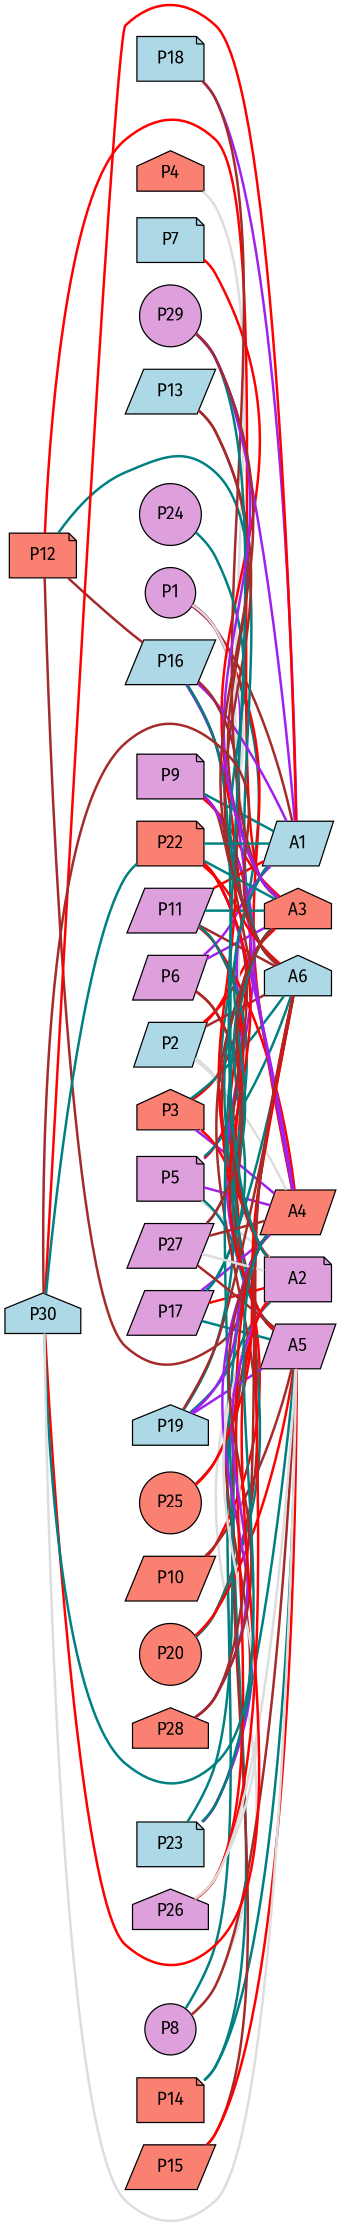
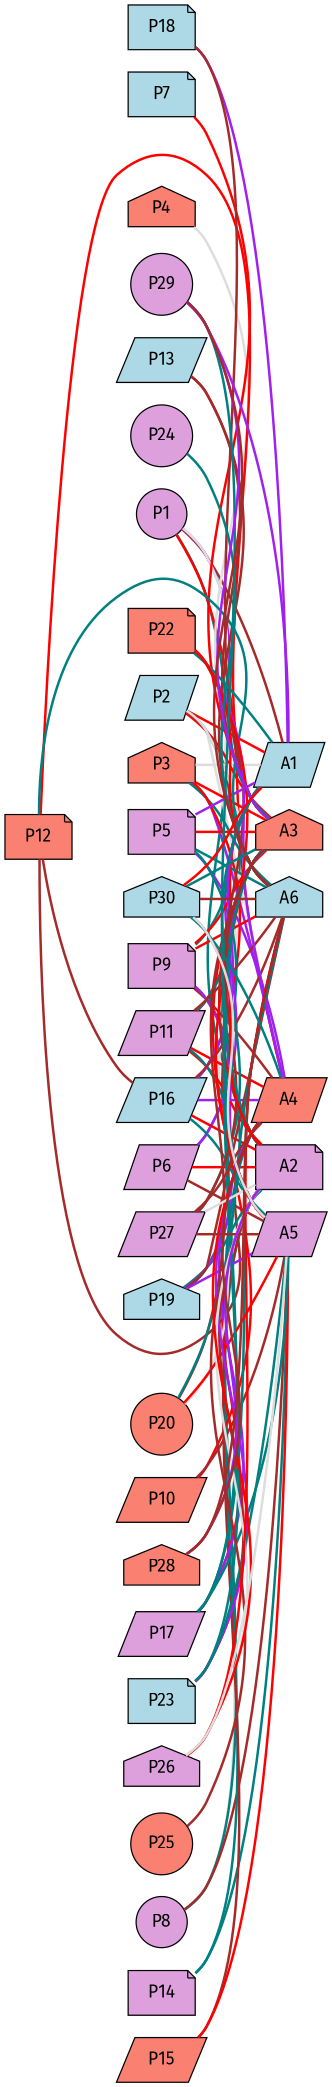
(77, 1052) -> (221, 868)
(253, 1245) -> none
(170, 2100) -> (162, 1993)
